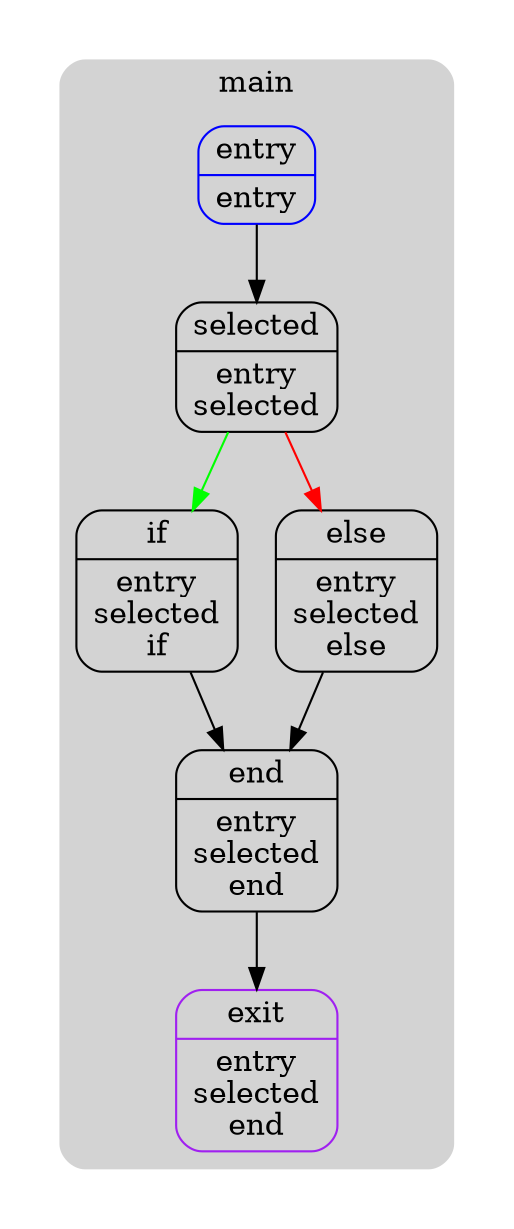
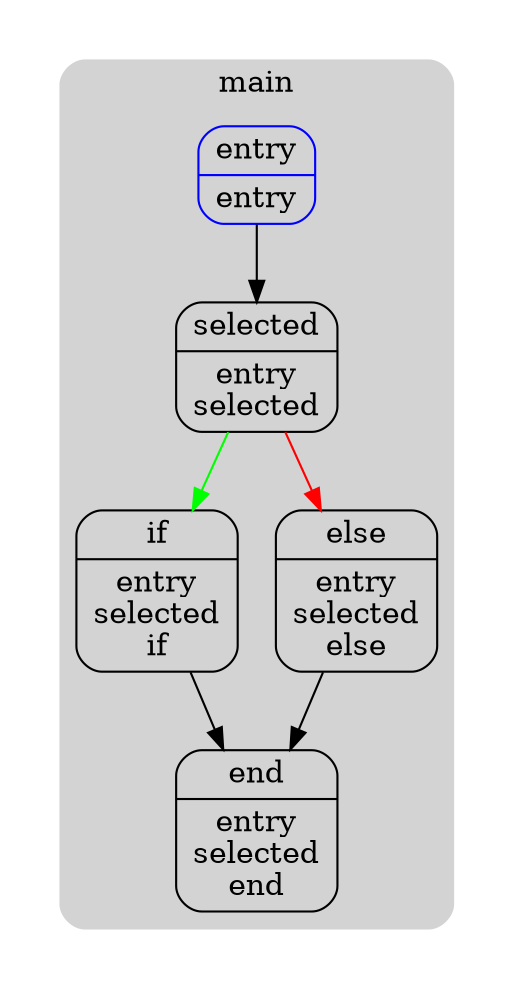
(257, 1071) -> none
